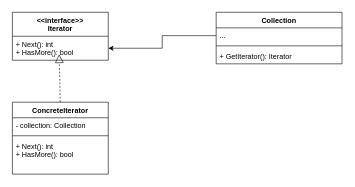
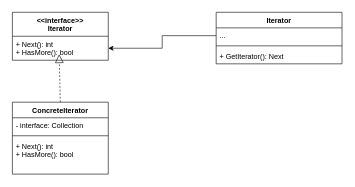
(279, 20) -> (279, 20)
(267, 56) -> (259, 56)
(56, 126) -> (55, 126)
